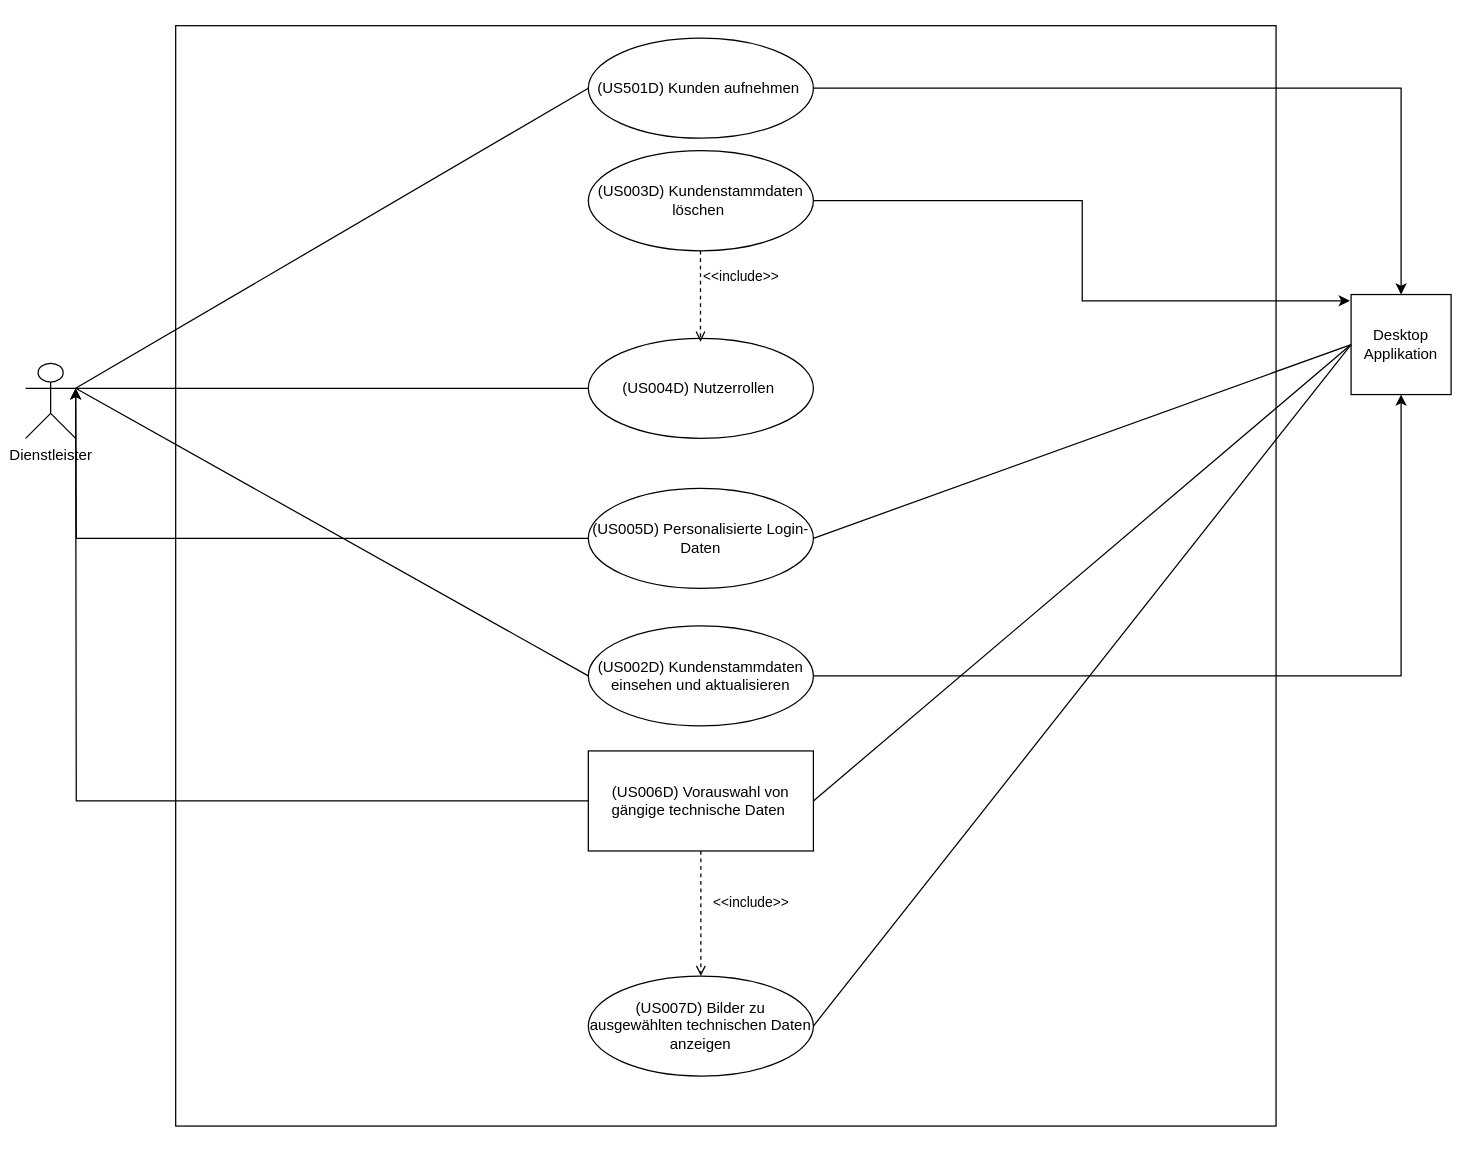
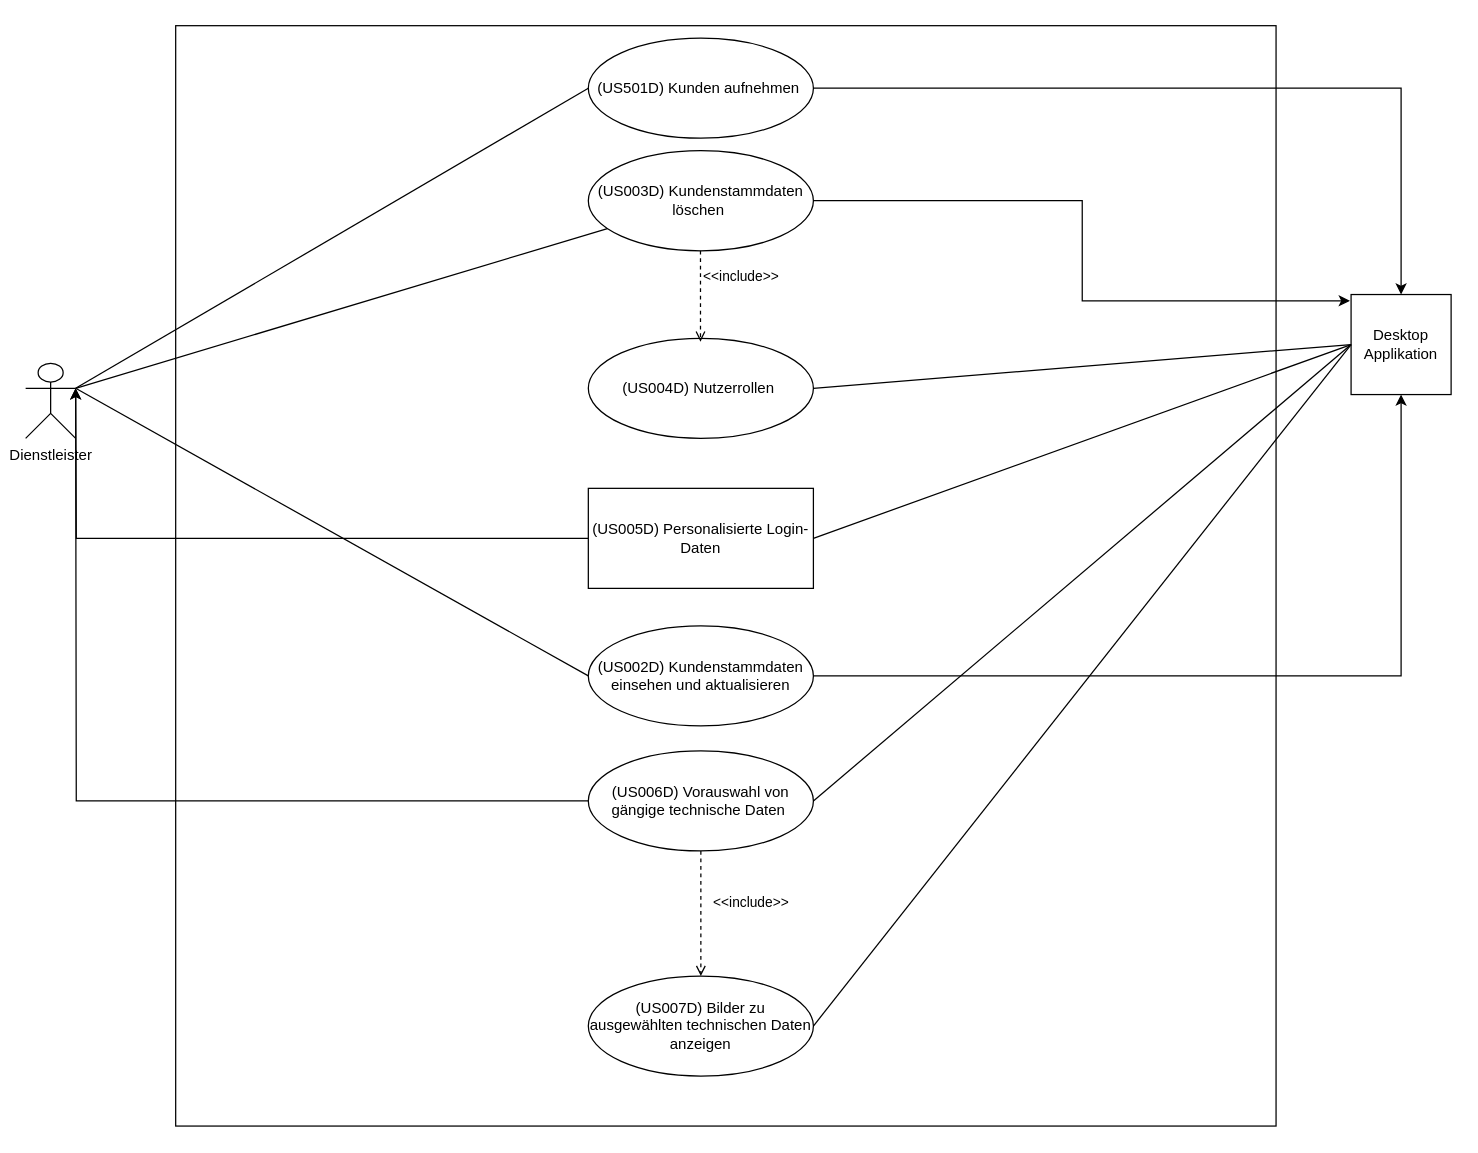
none -> (1077, 367)
(334, 388) -> (346, 307)
(701, 538) -> (701, 538)
(701, 801) -> (701, 801)
